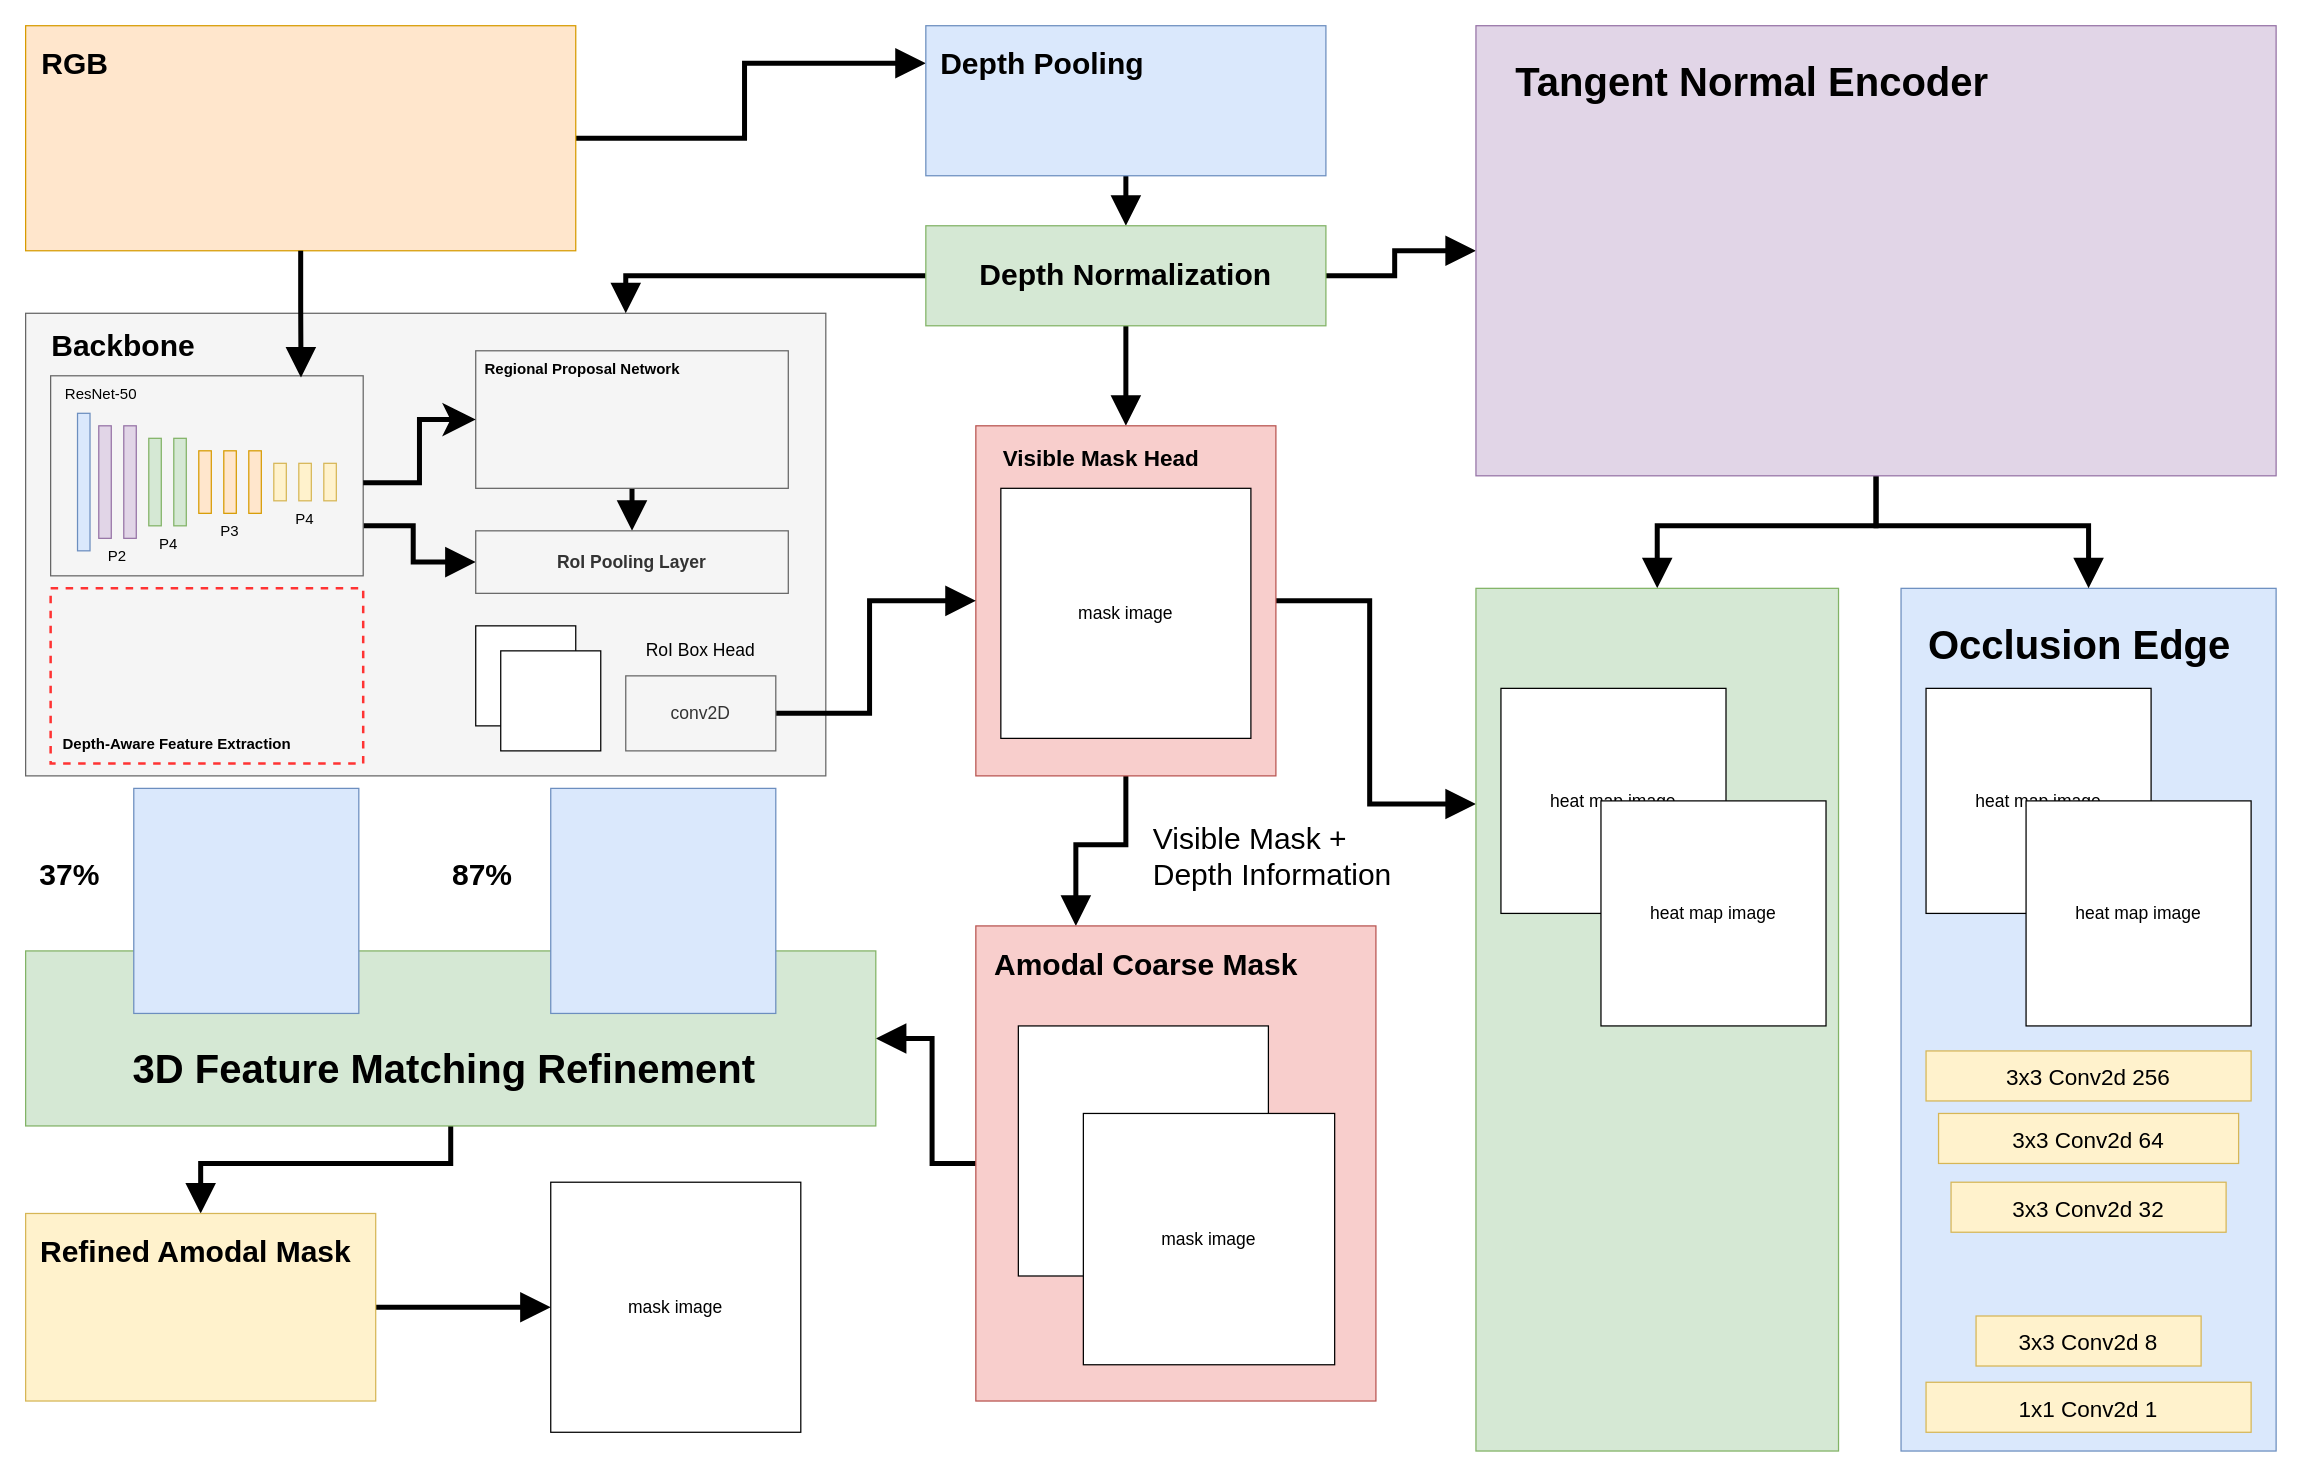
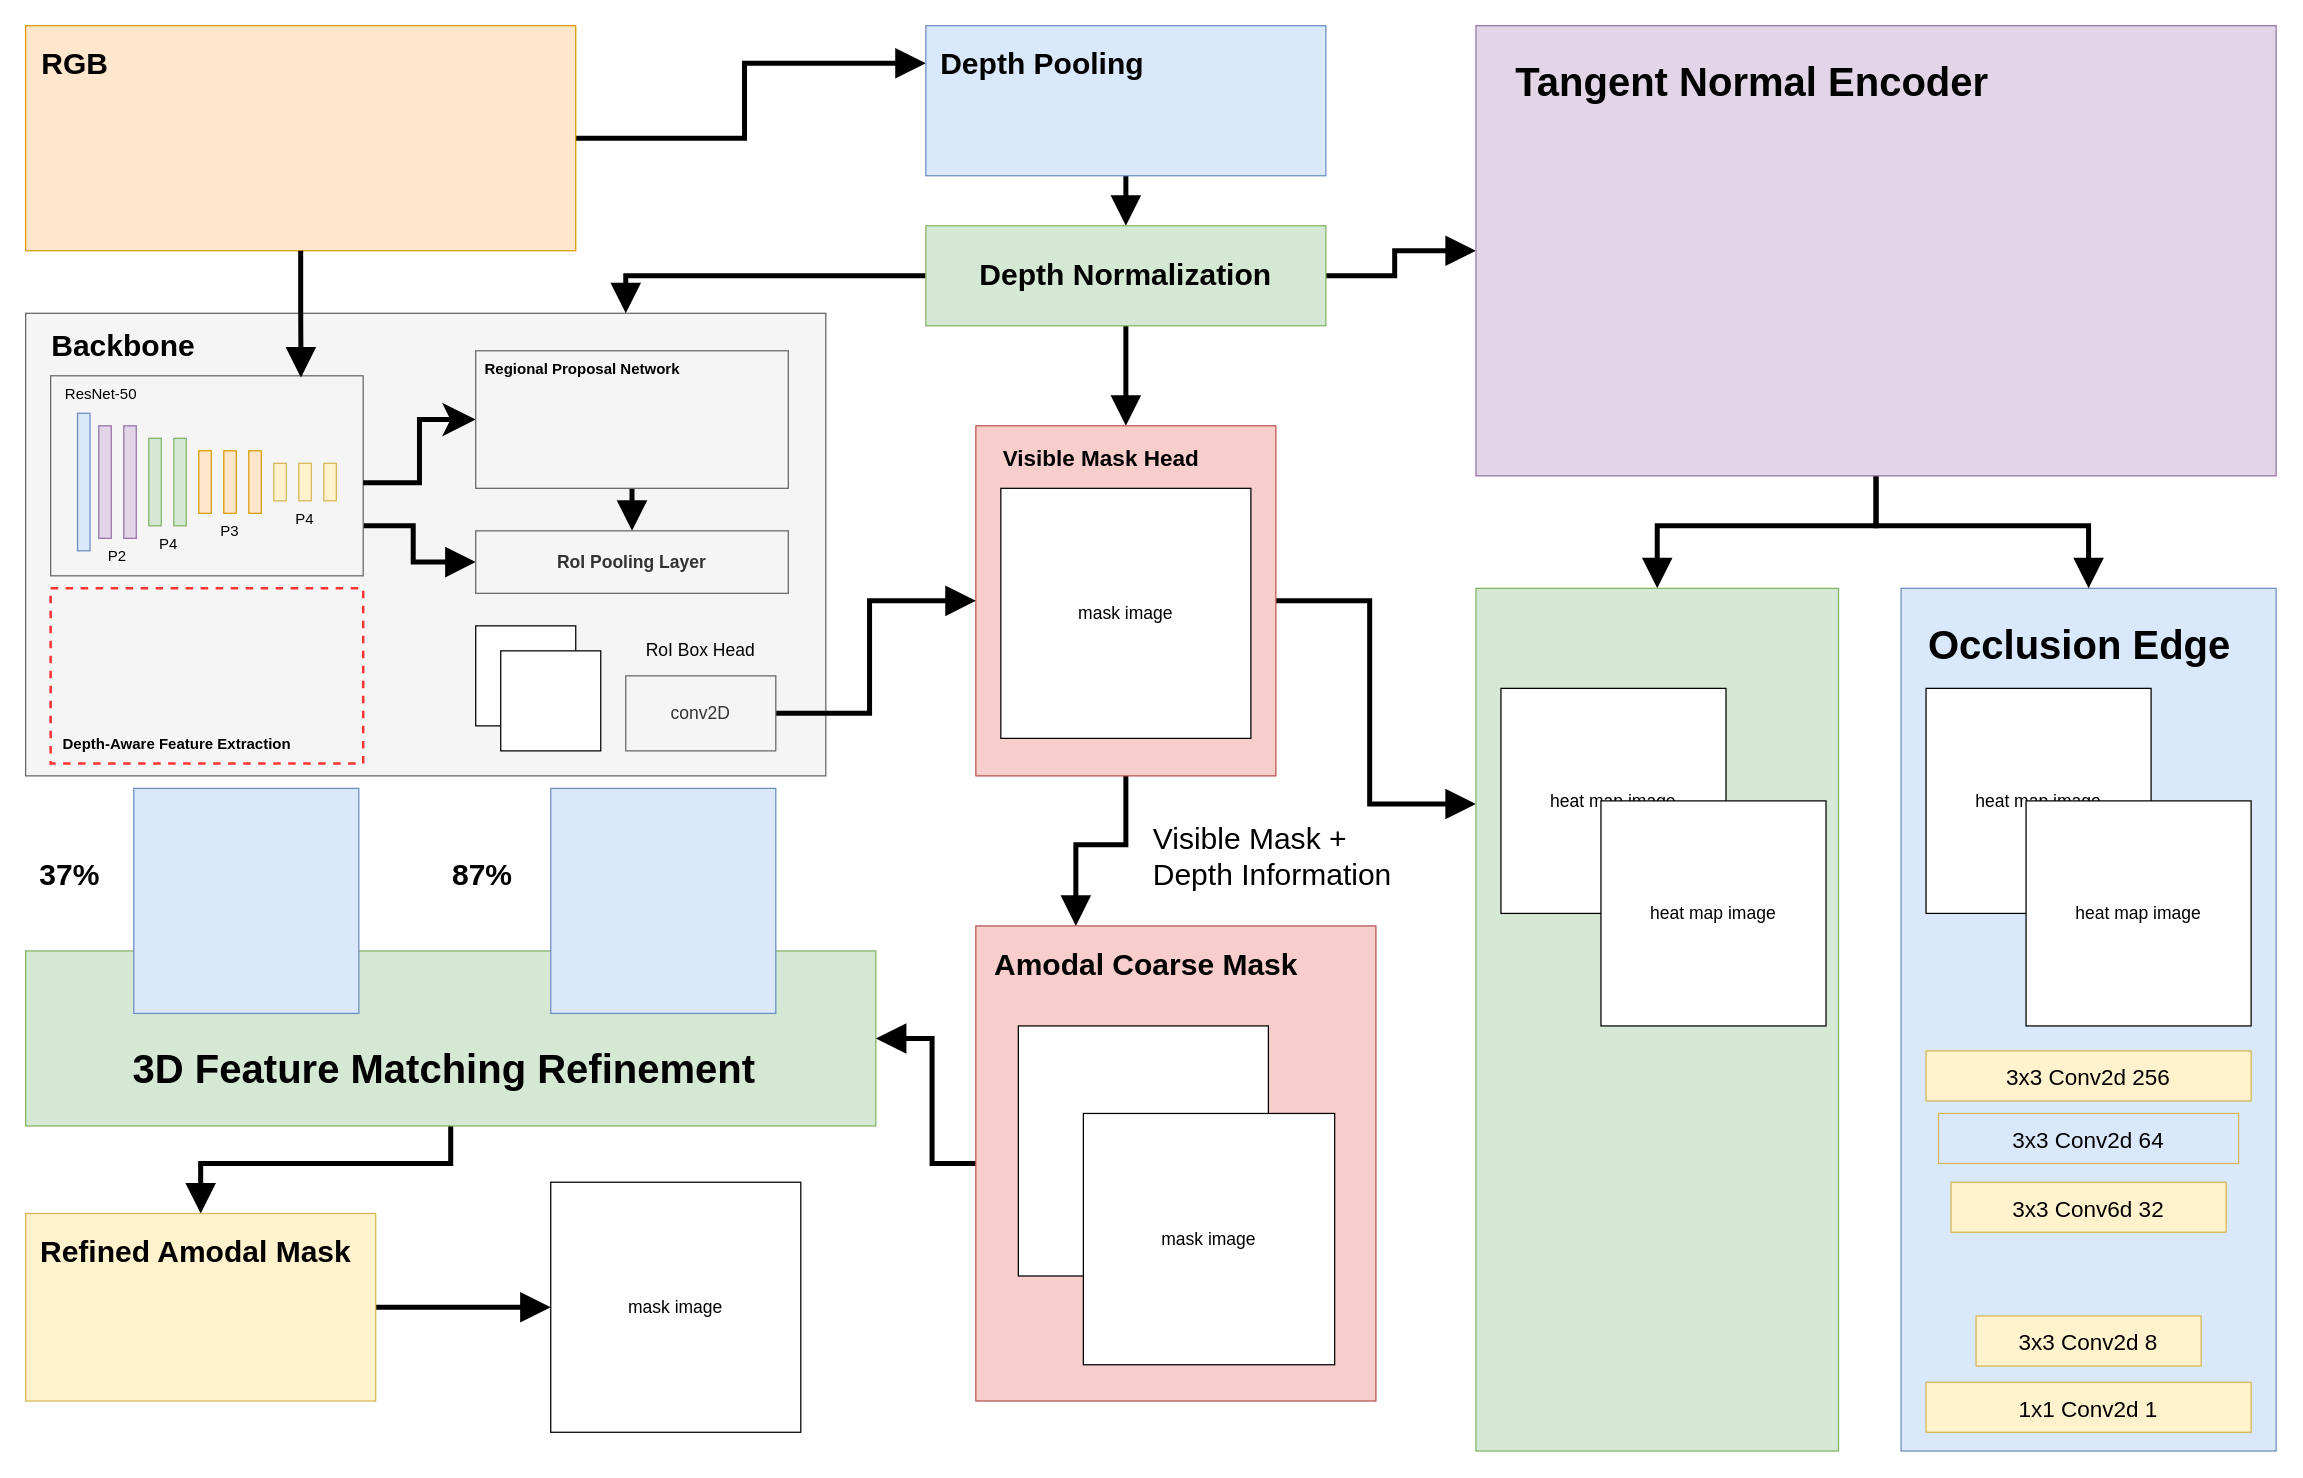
(2088, 1138) -> (2088, 1138)
(2088, 1207) -> (2088, 1207)
